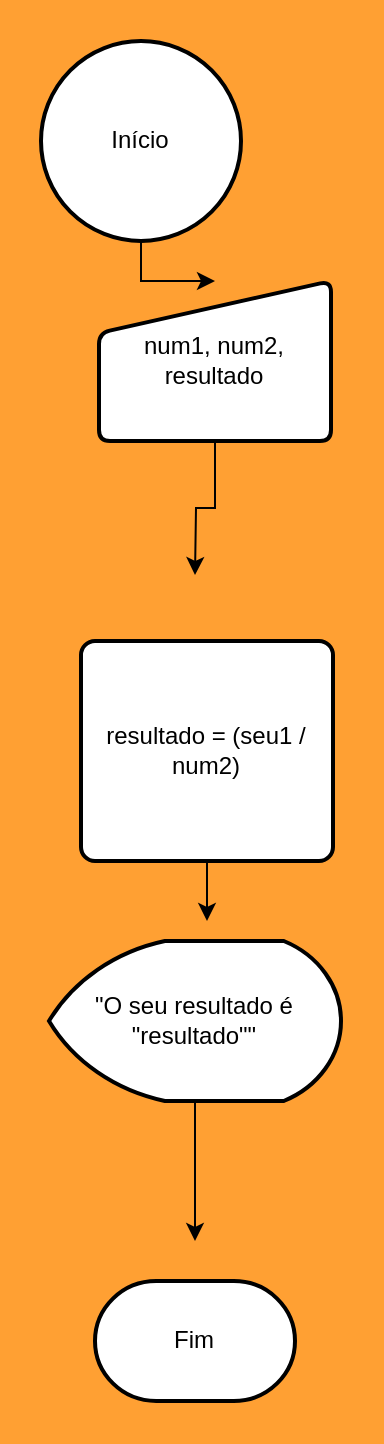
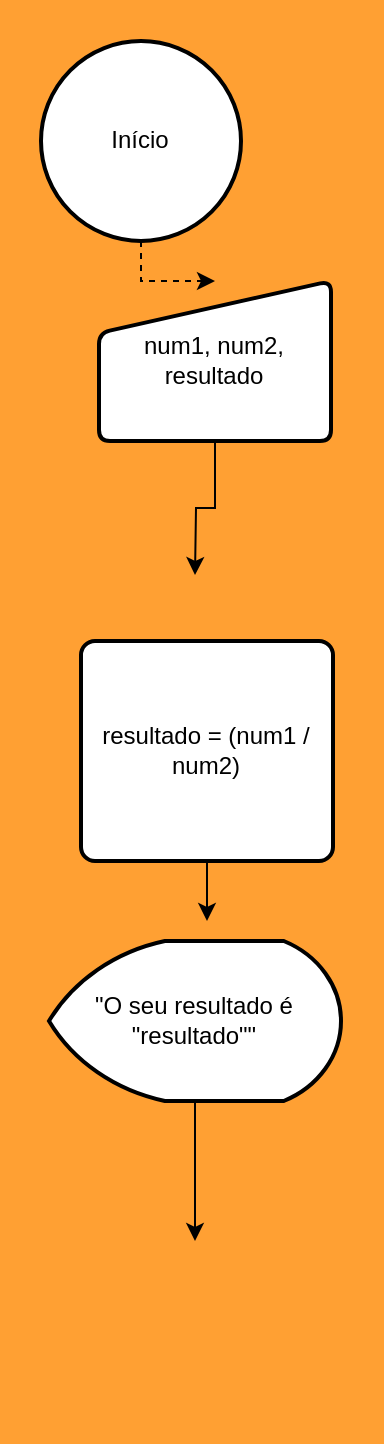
(150, 281) -> (150, 281)
(207, 751) -> (207, 751)
(195, 1341) -> none
